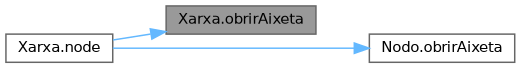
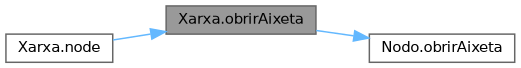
(234, 48) -> (335, 33)
